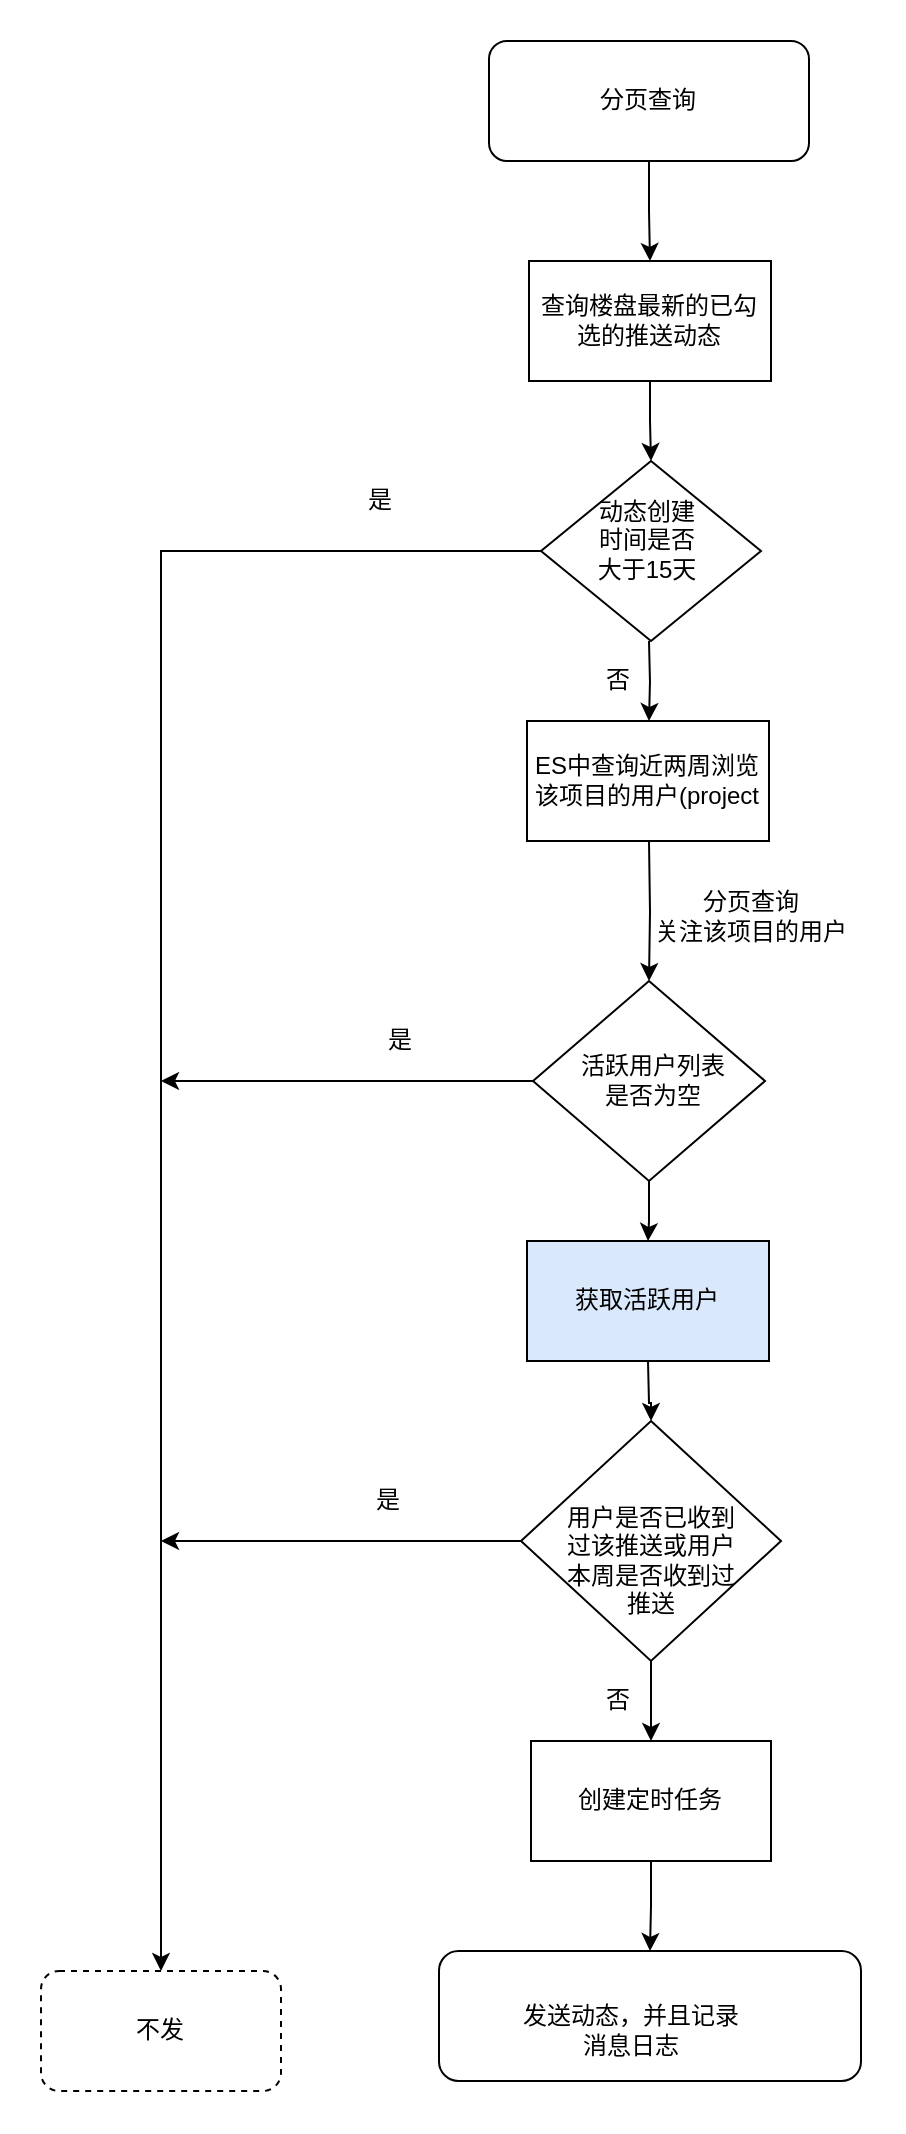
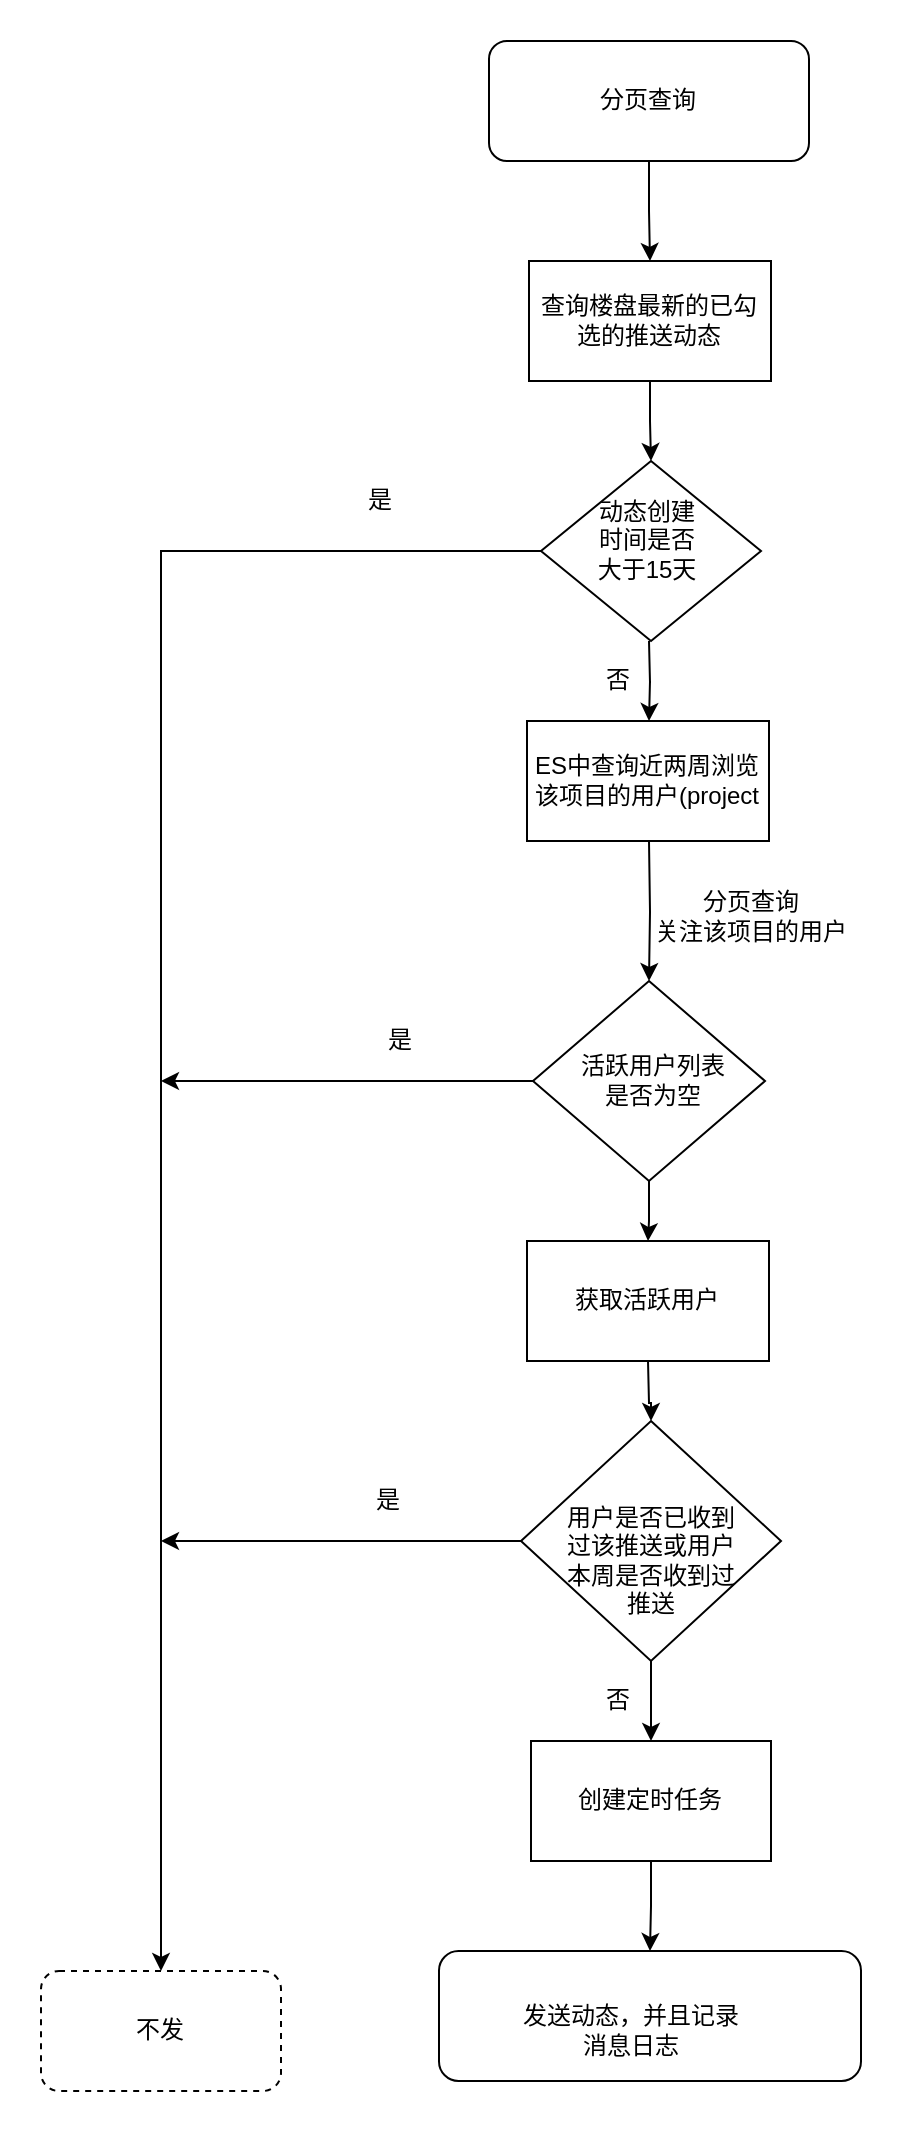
(648, 1301) -> (648, 1301)
